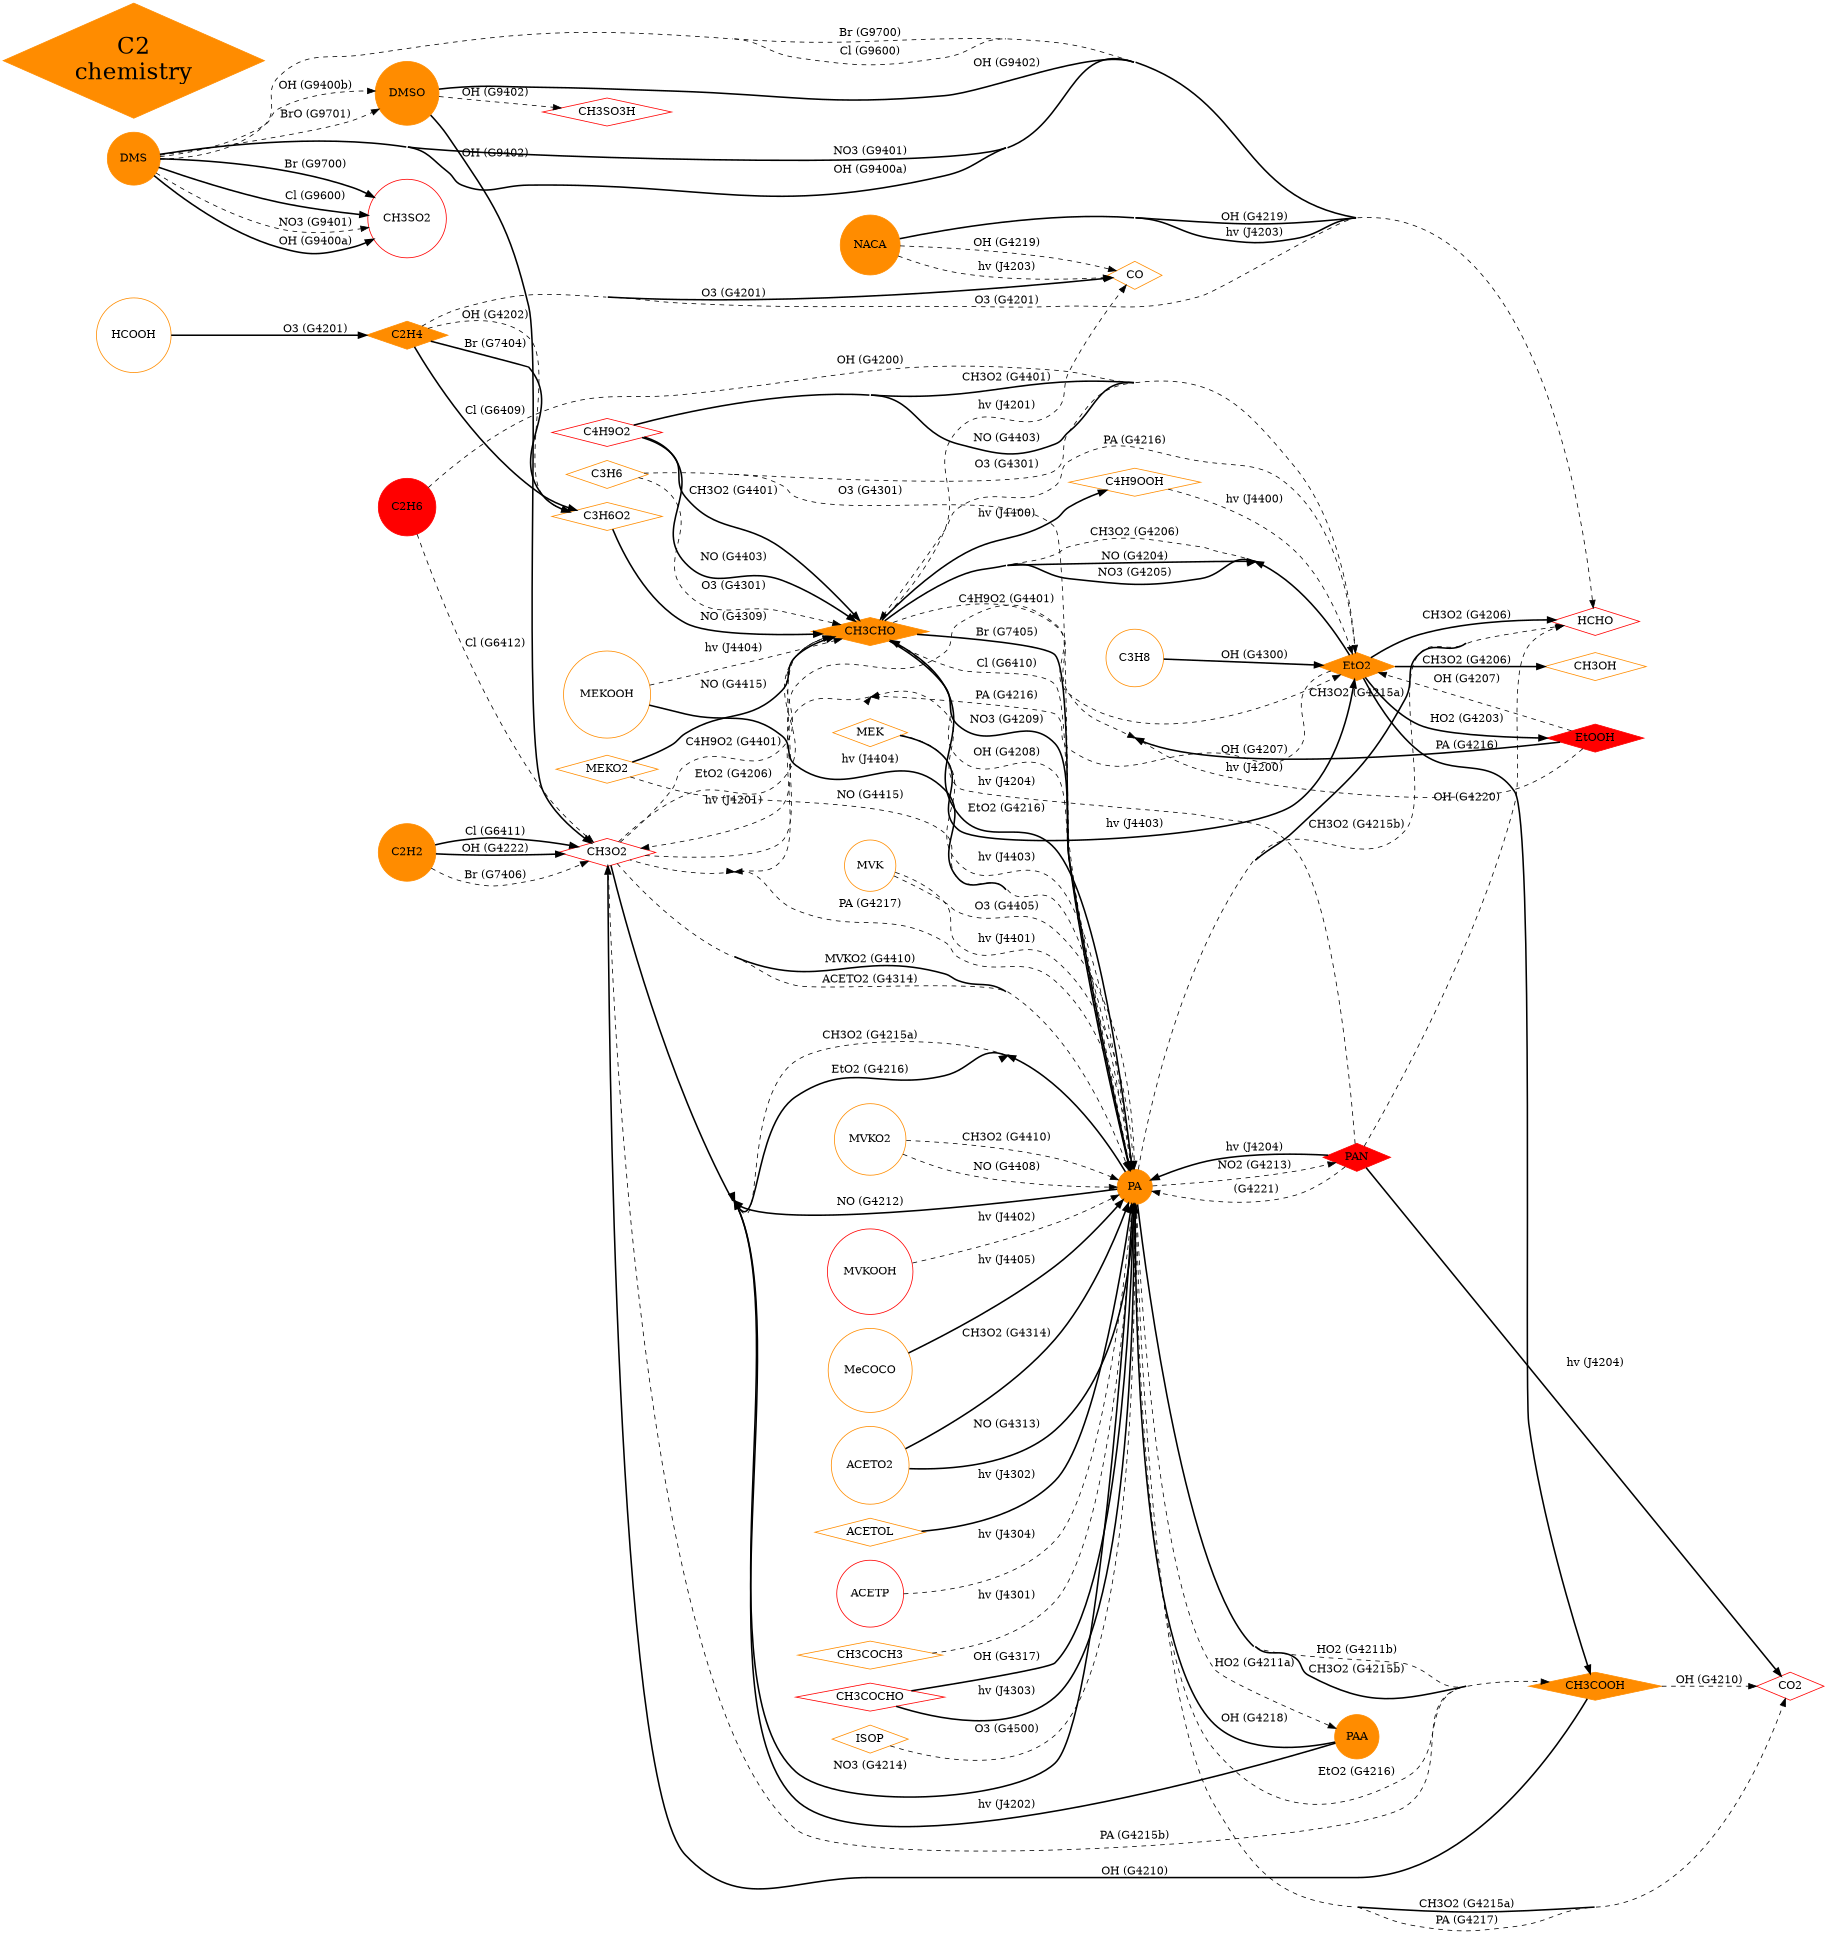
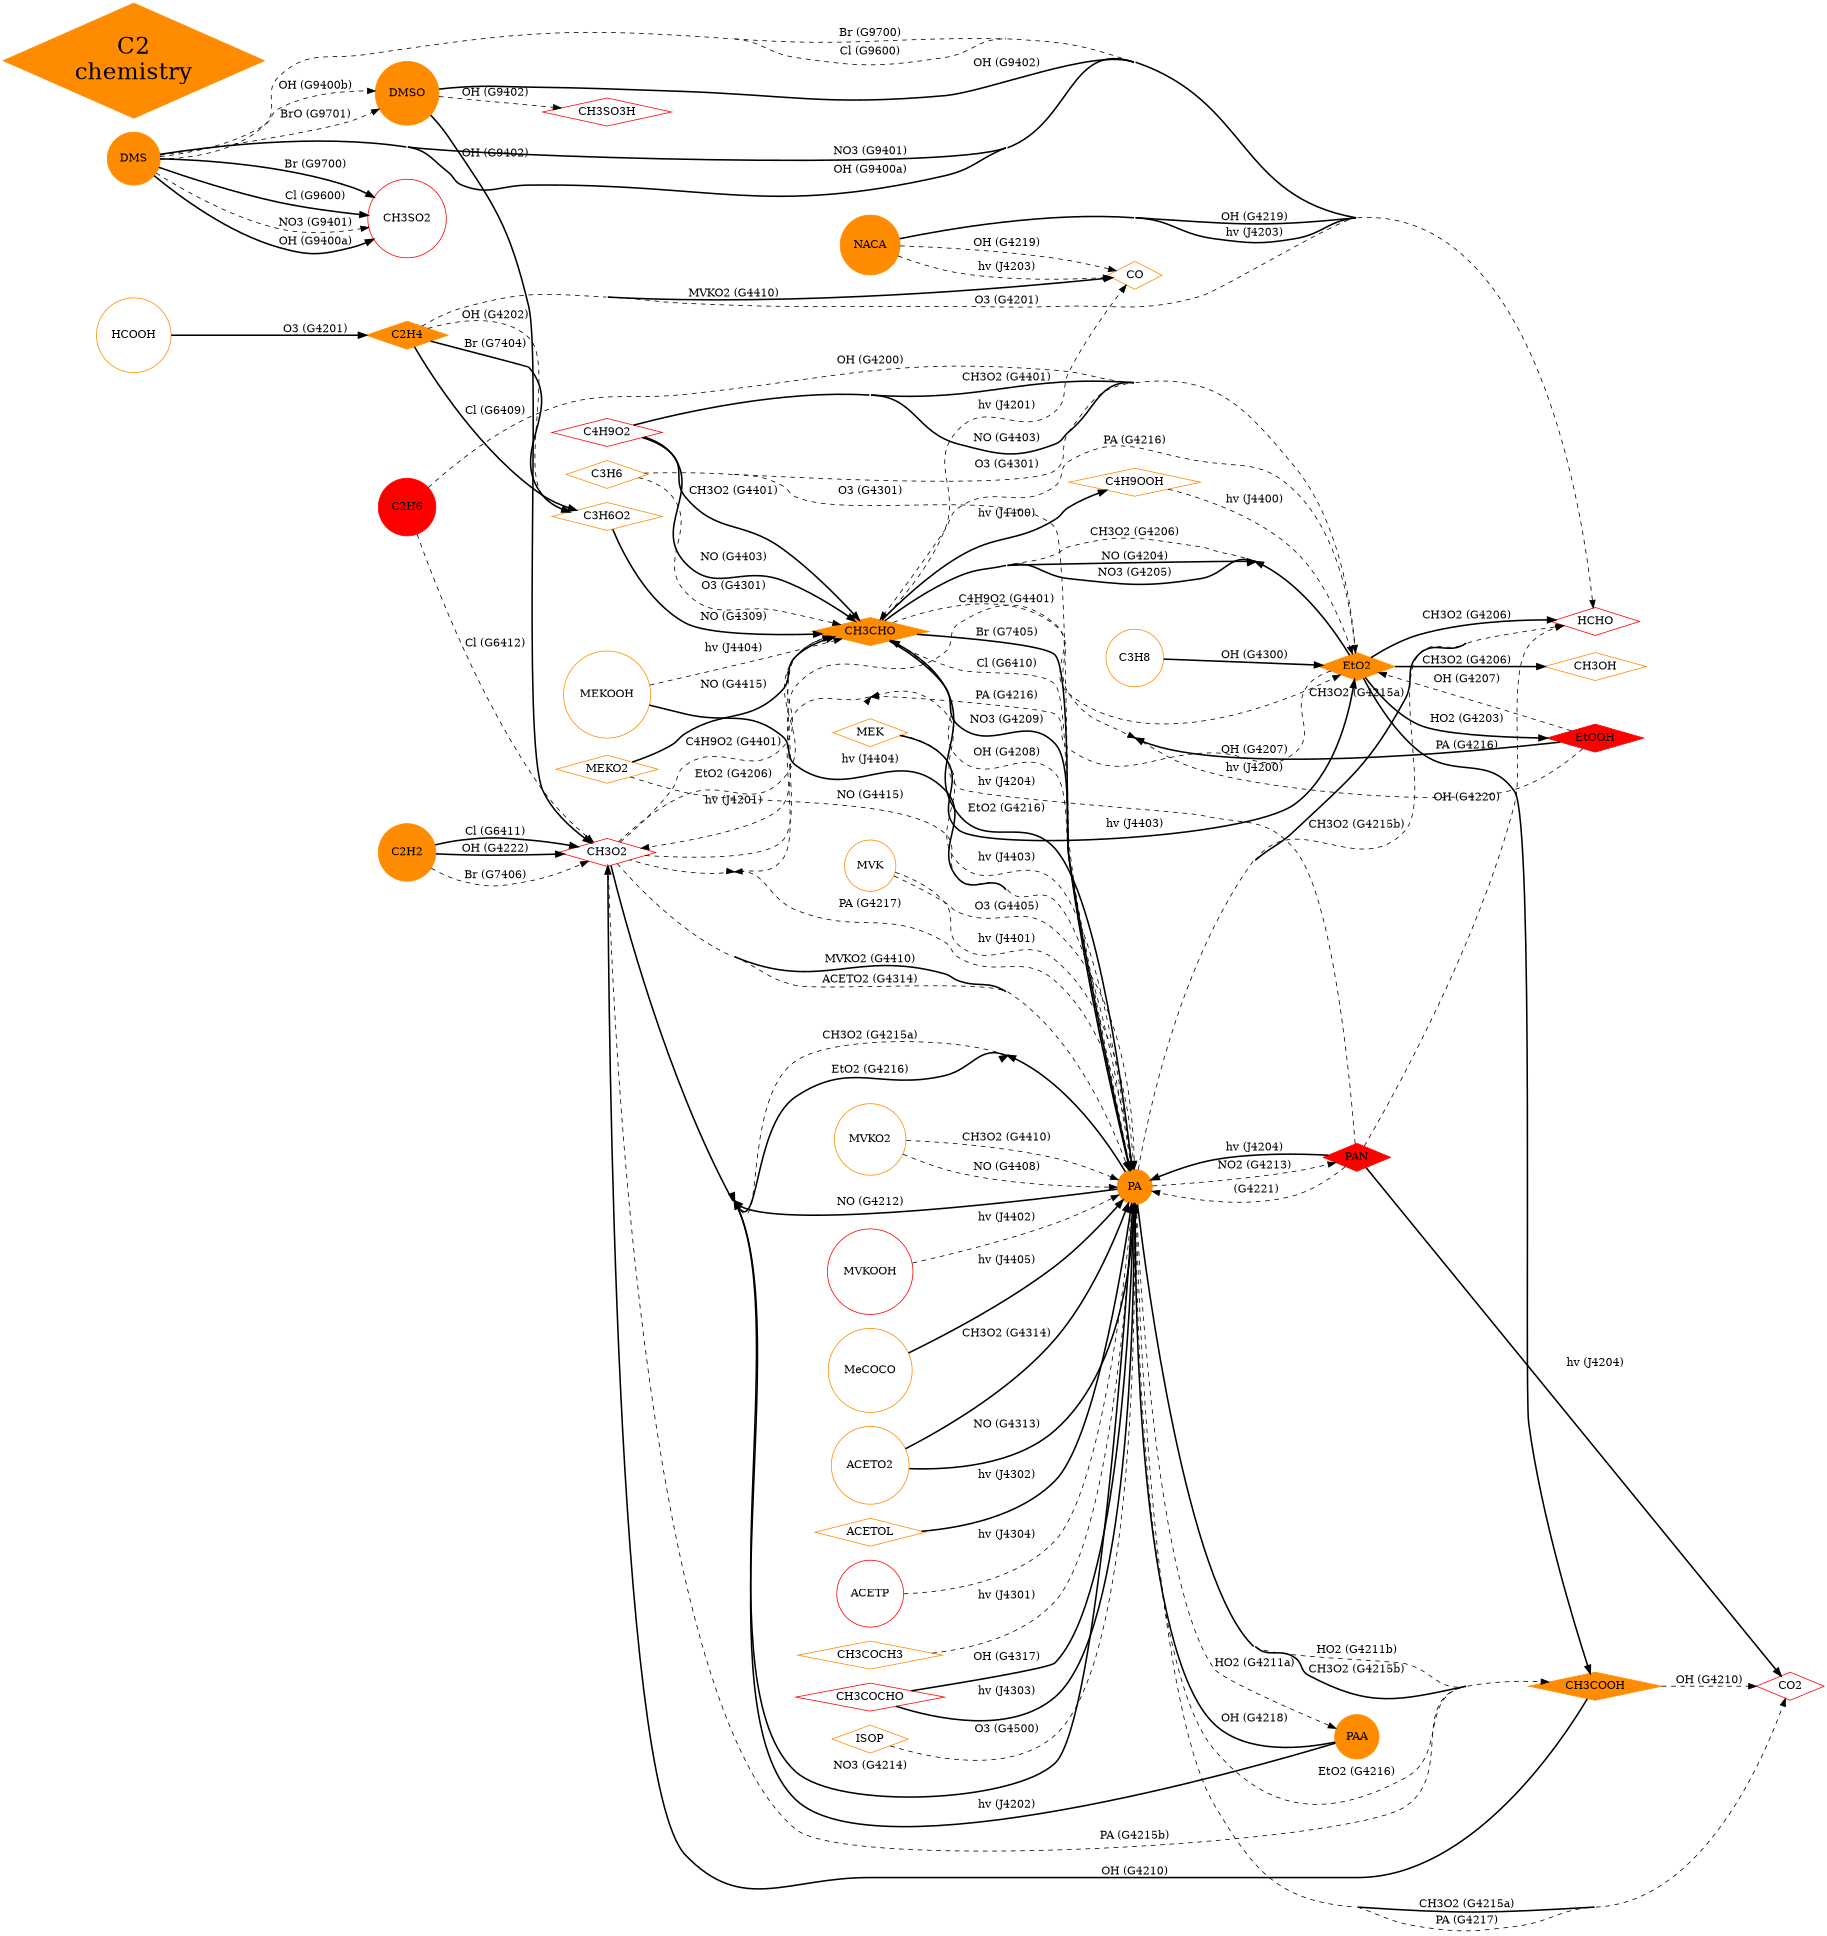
(734, 294) -> (734, 294)
